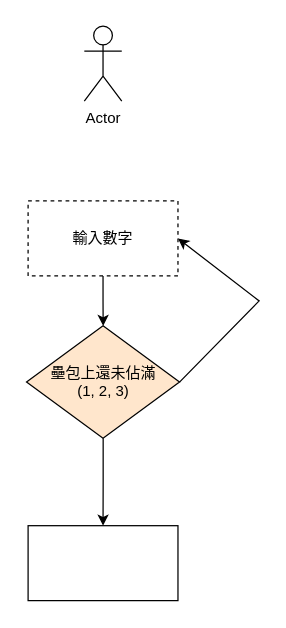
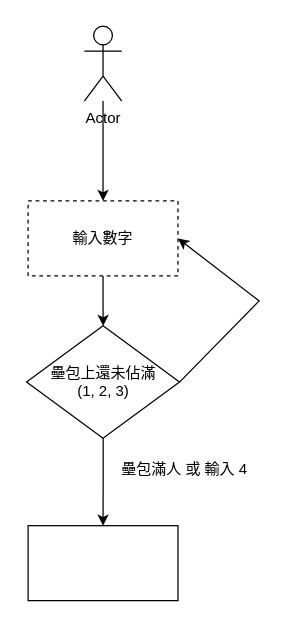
none -> (103, 147)
(103, 382) -> (103, 382)
none -> (184, 469)
